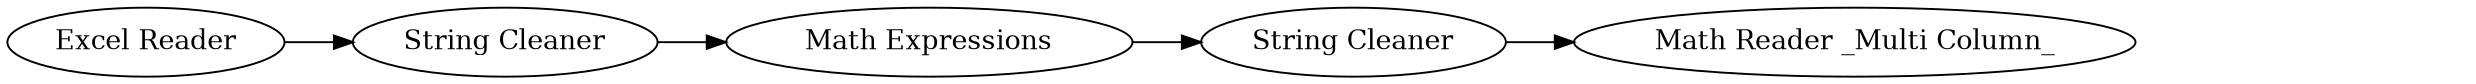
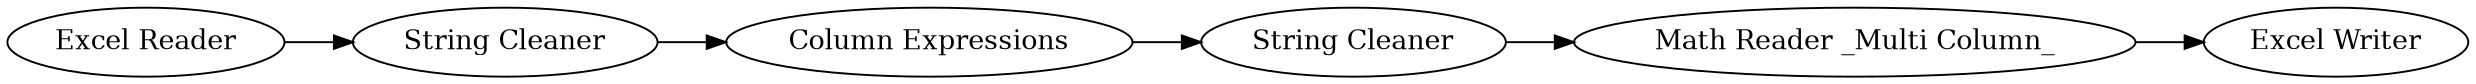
(929, 42) -> (929, 42)
none -> (2336, 42)
